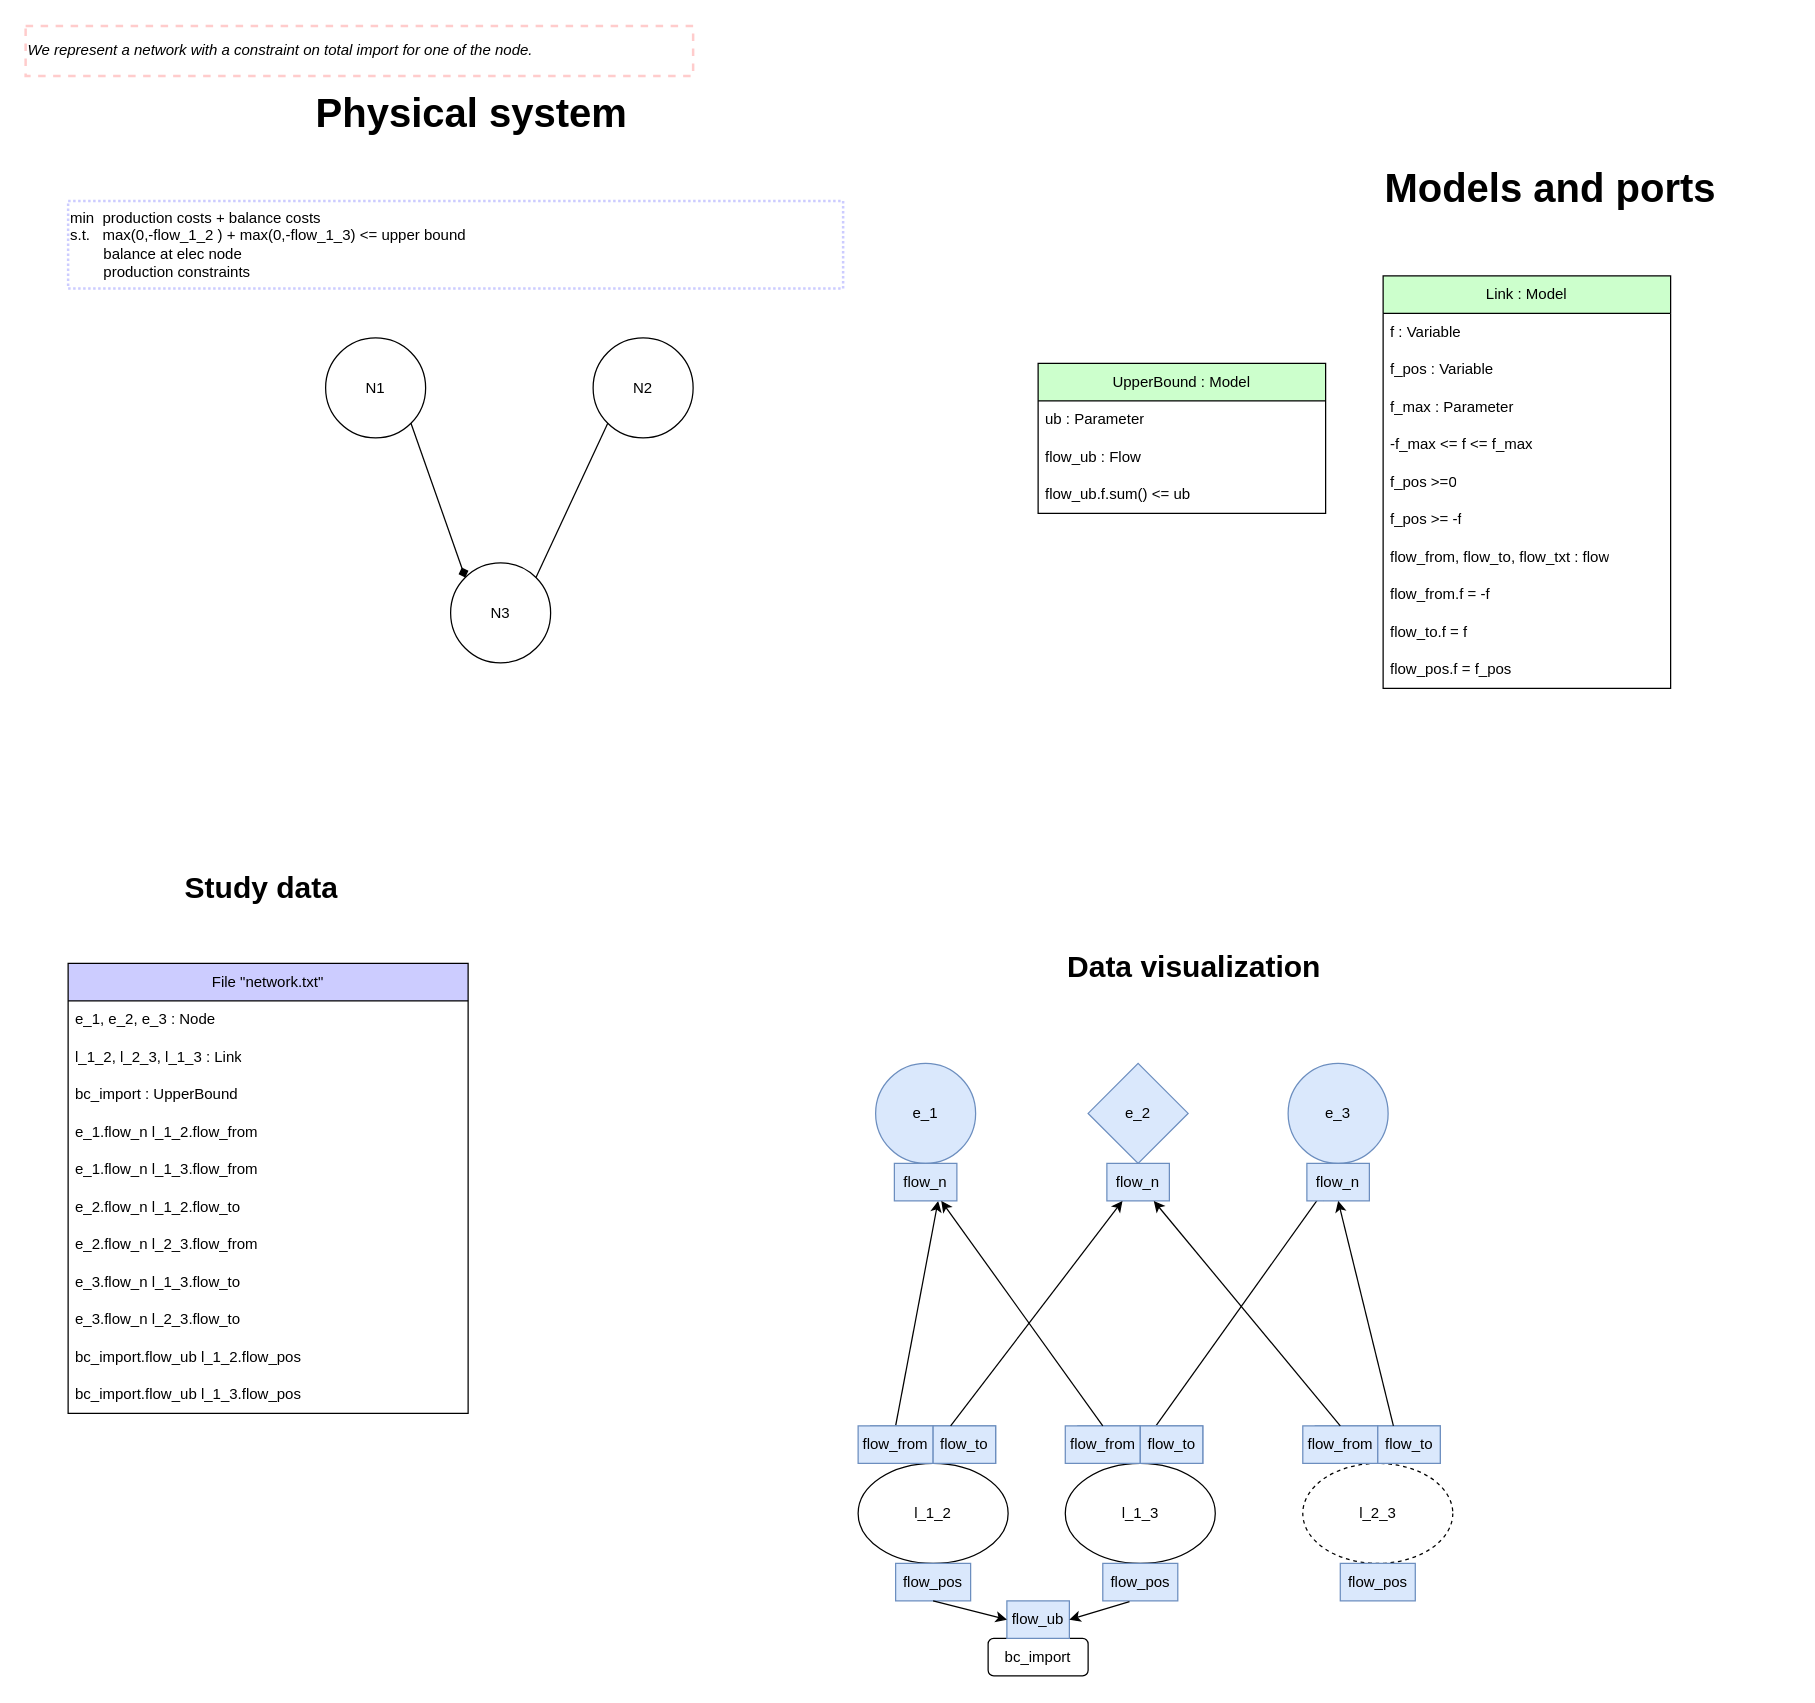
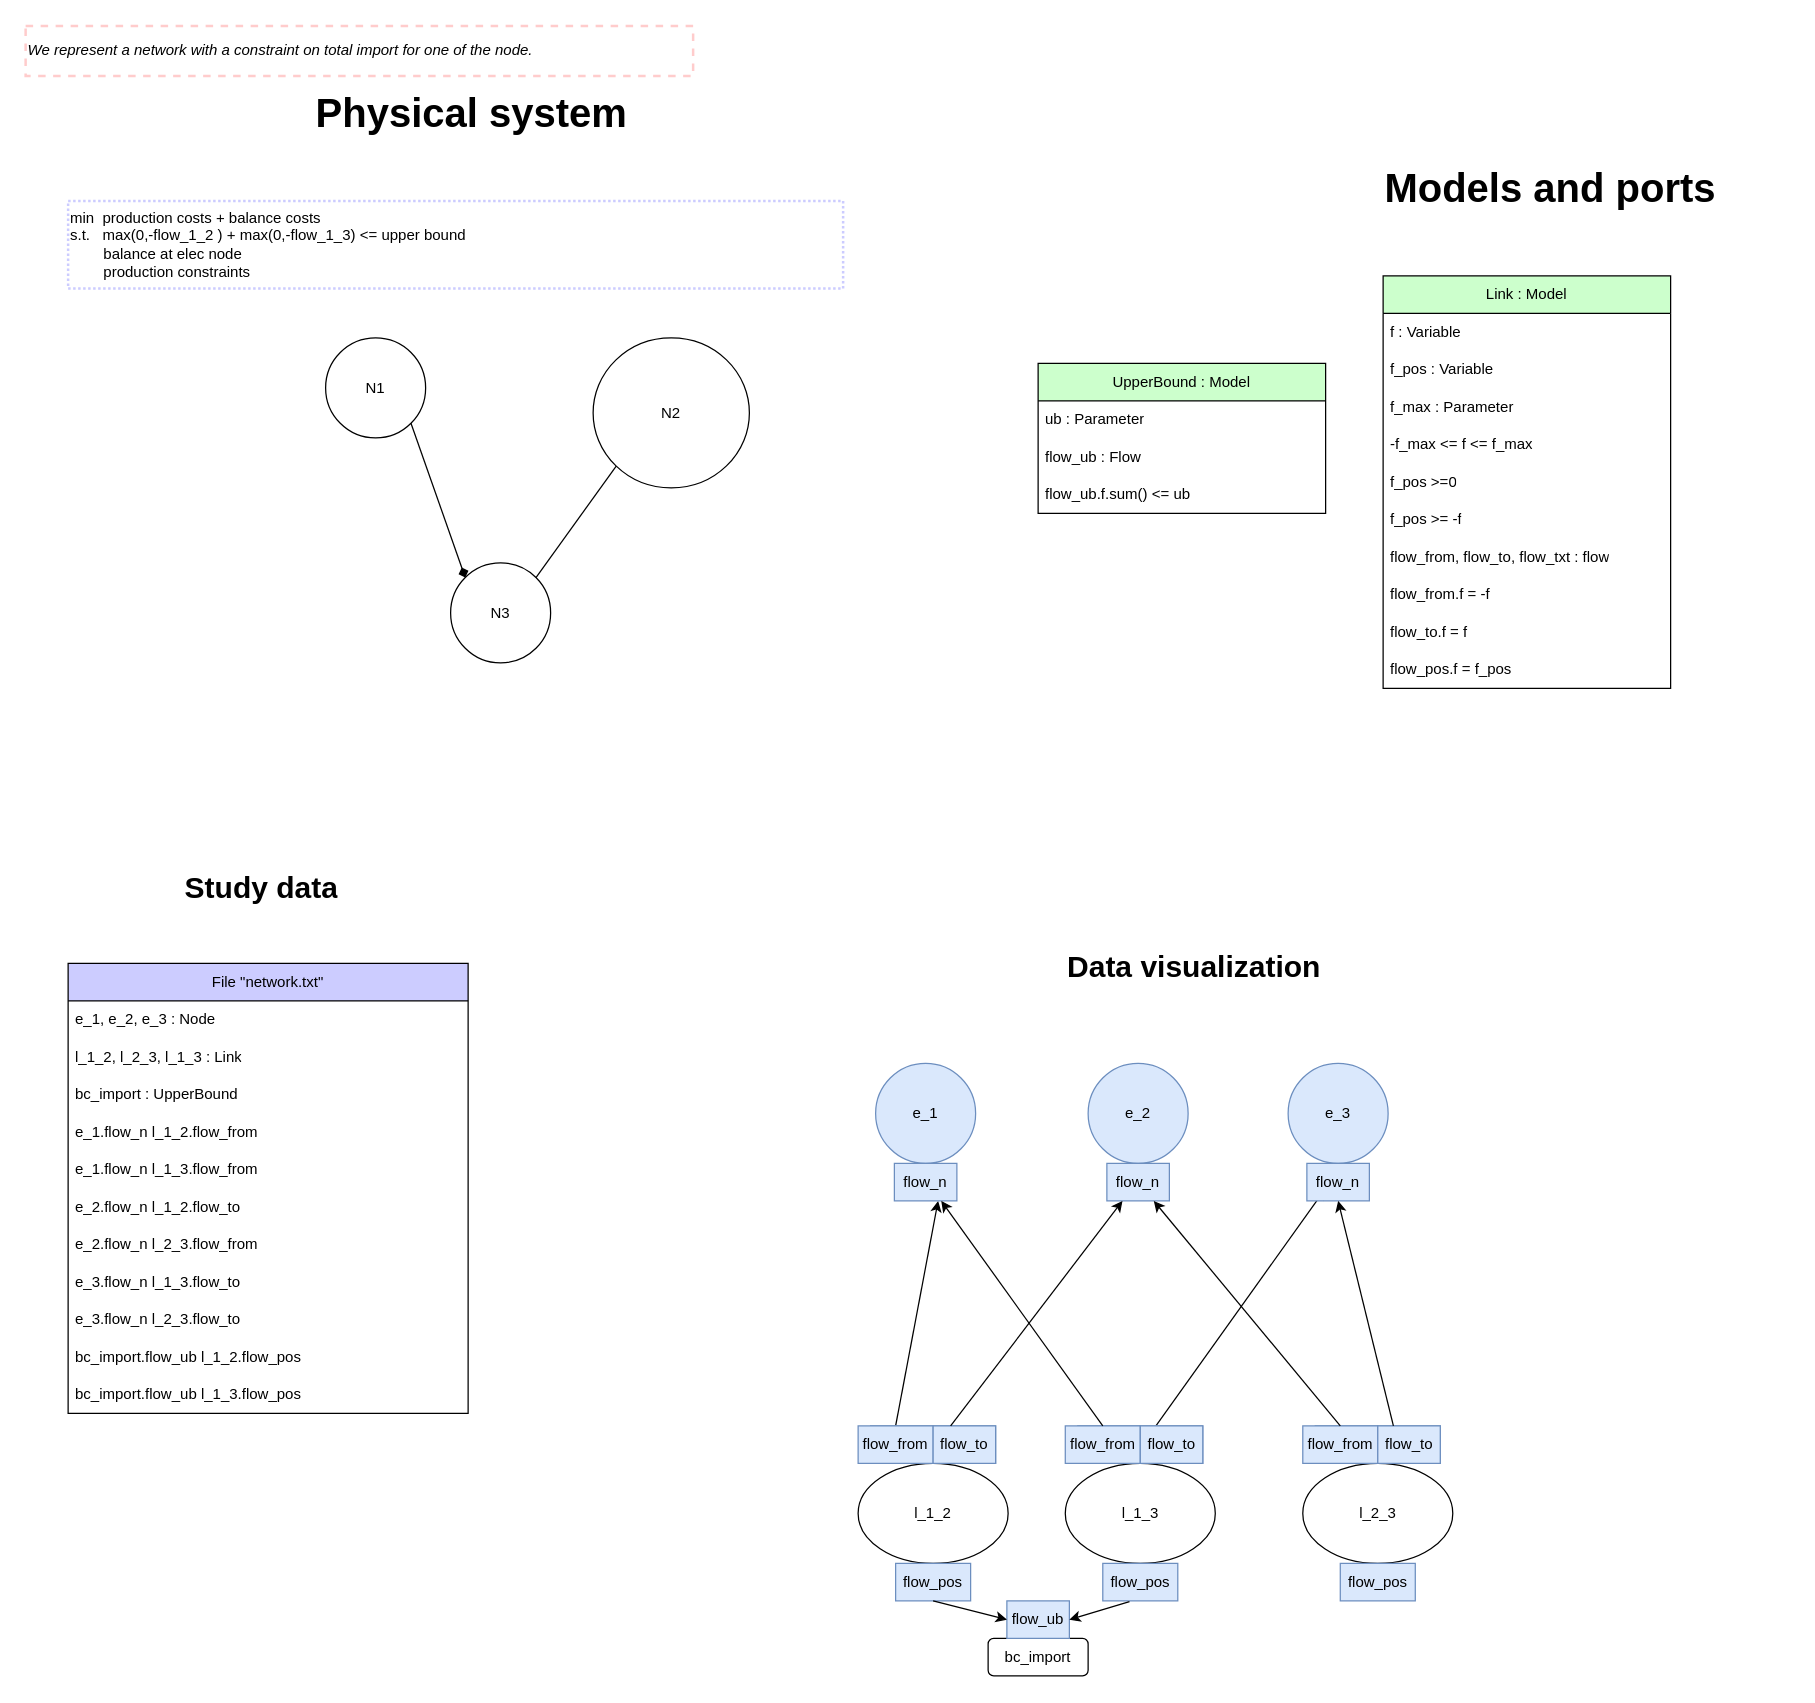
(643, 388) -> (671, 413)
(1138, 1113) -> (1138, 1113)
(1378, 1513) -> (1378, 1513)
